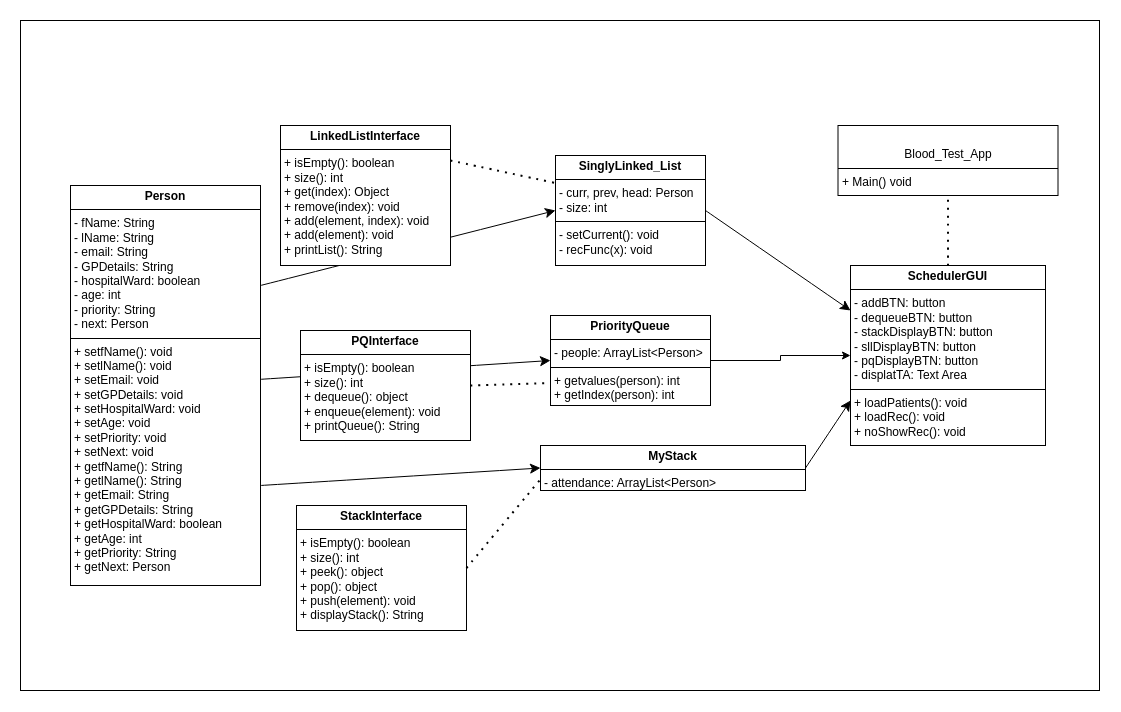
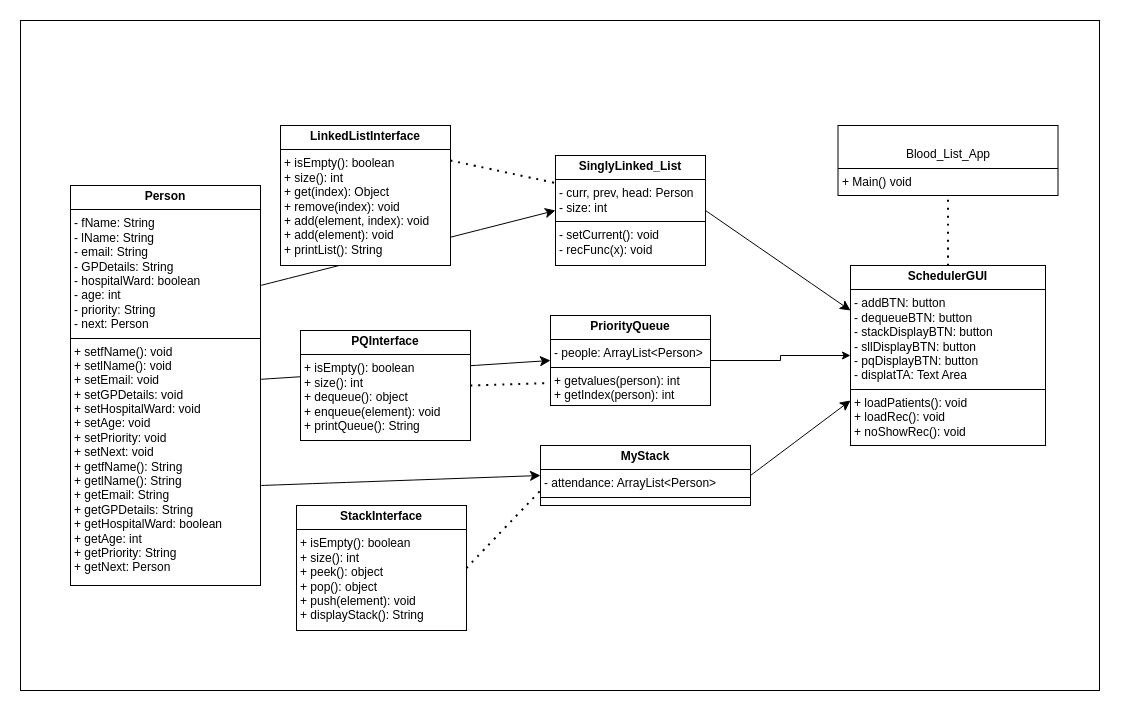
(884, 140) -> (882, 140)
(673, 468) -> (646, 476)
